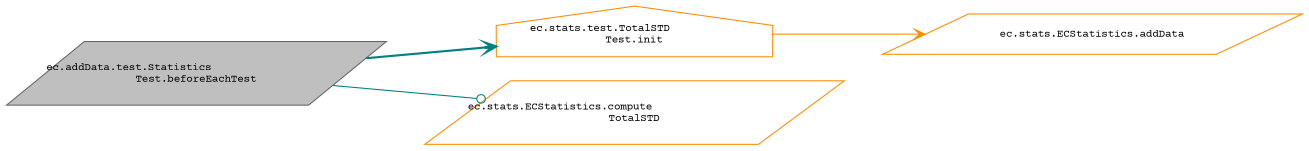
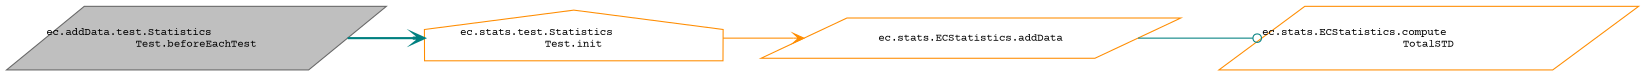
(634, 34) -> (574, 38)
(405, 92) -> (1195, 38)
